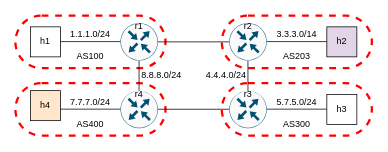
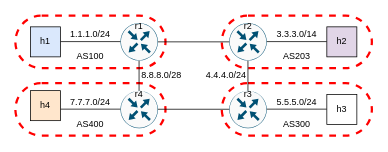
(45, 42) -> (45, 42)
(162, 75) -> (162, 75)
(297, 102) -> (297, 102)
